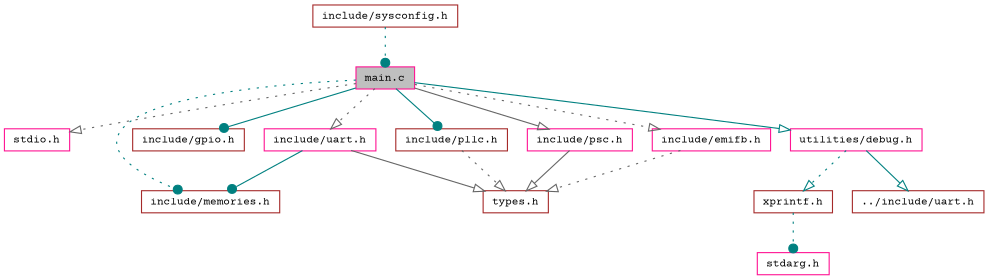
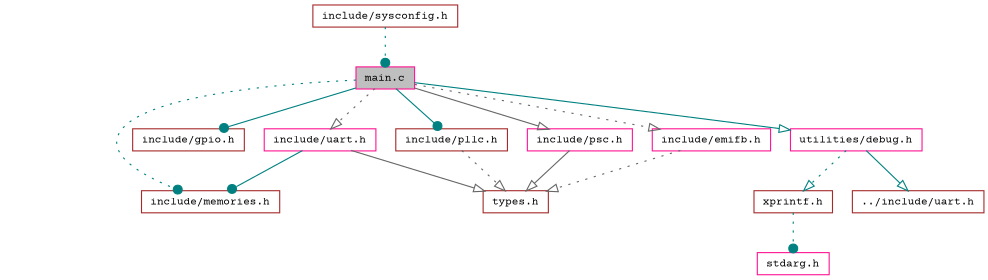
(37, 140) -> none
